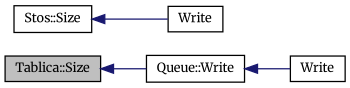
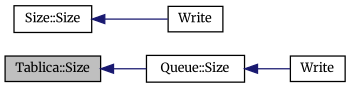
(53, 19) -> (53, 19)
(195, 69) -> (195, 69)
